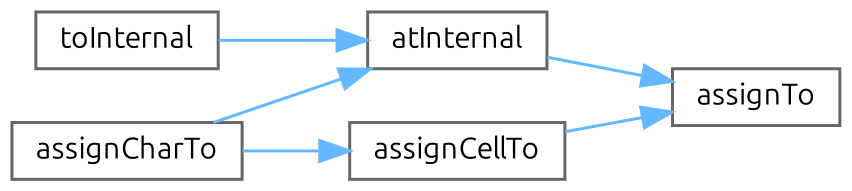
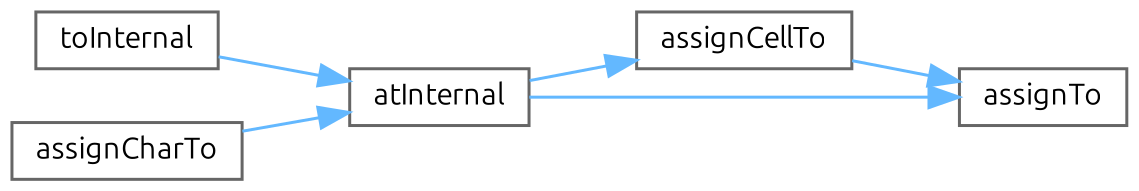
(281, 151) -> (568, 73)
